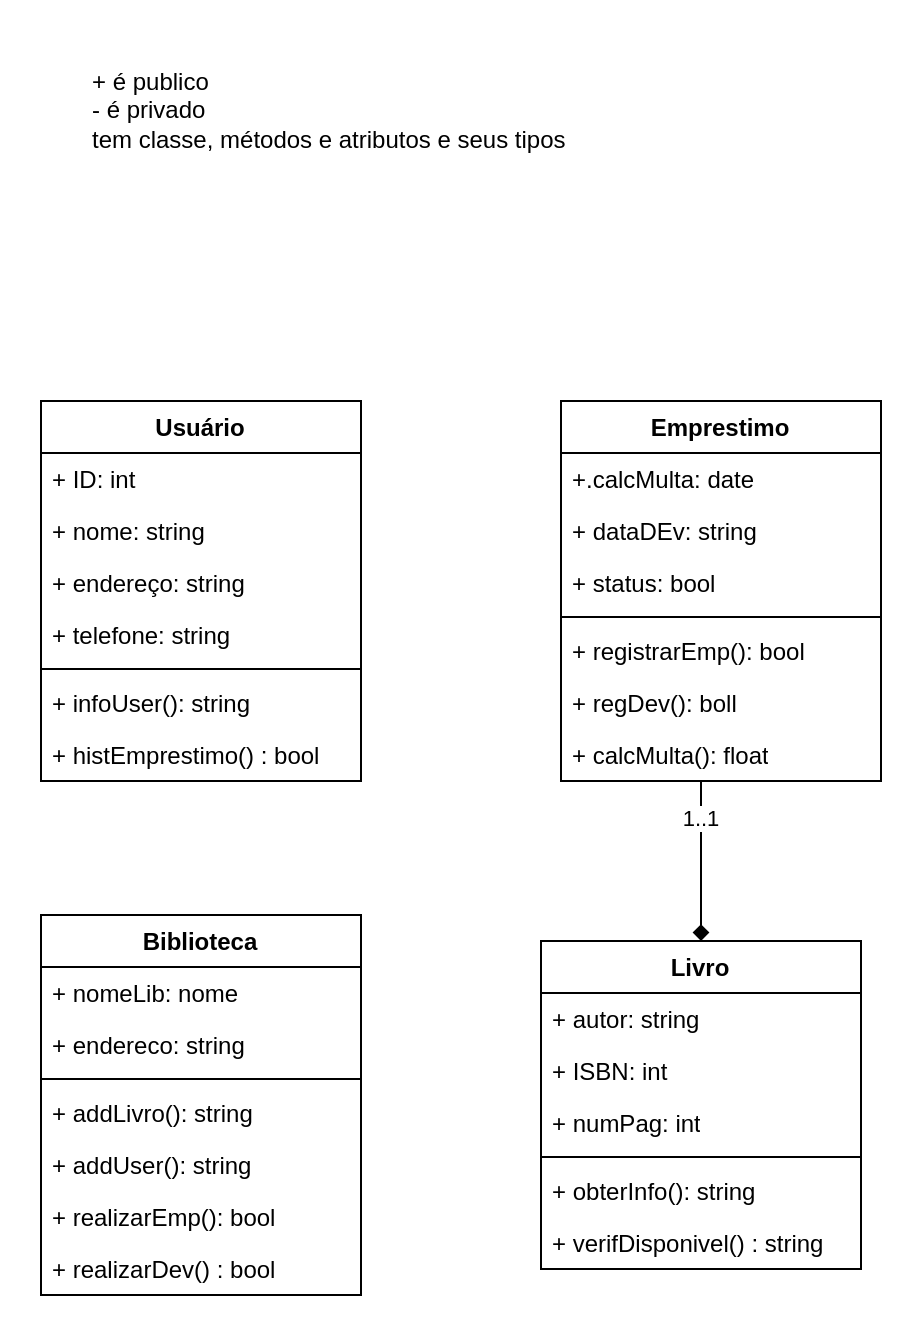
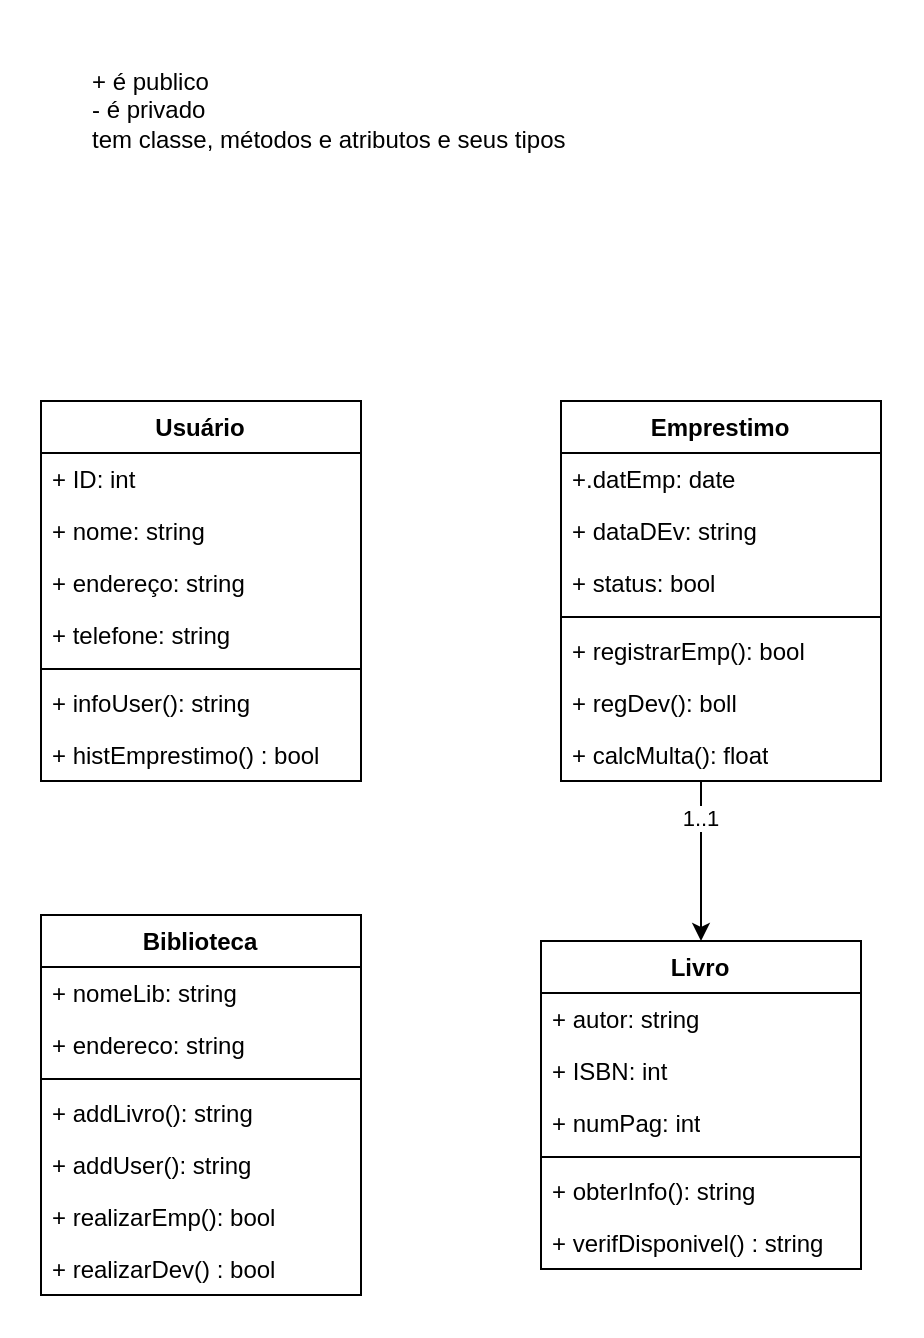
(672, 481) -> (658, 481)
(701, 925) -> (701, 926)
(141, 995) -> (152, 995)
